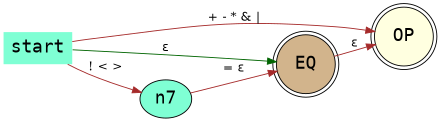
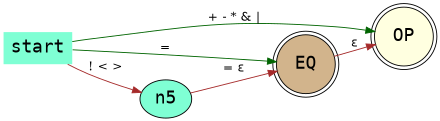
(219, 25) -> (219, 25)
(166, 48) -> (166, 48)
(166, 99) -> (166, 99)
